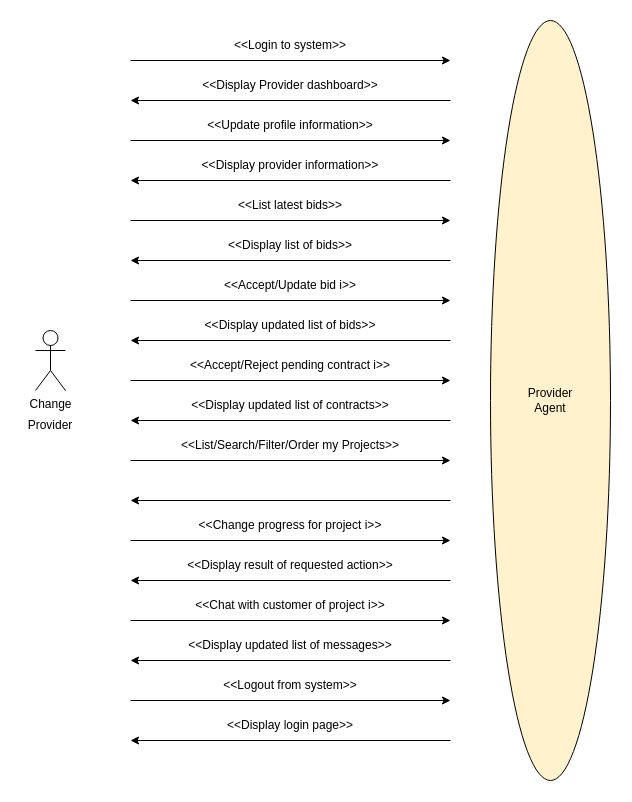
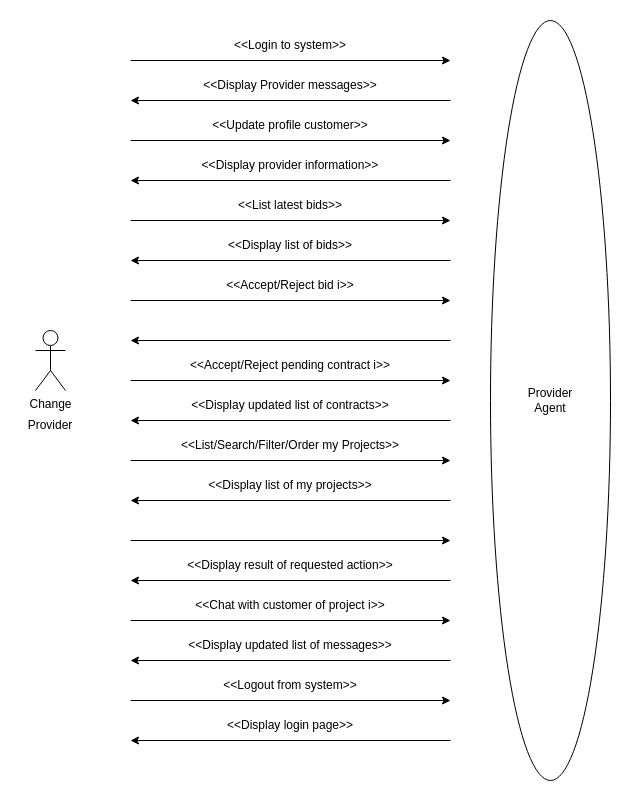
(291, 86) -> (291, 86)
(291, 126) -> (291, 126)
(291, 286) -> (291, 286)
(291, 326) -> none
(551, 401) -> (551, 401)
none -> (291, 486)
(291, 526) -> none
